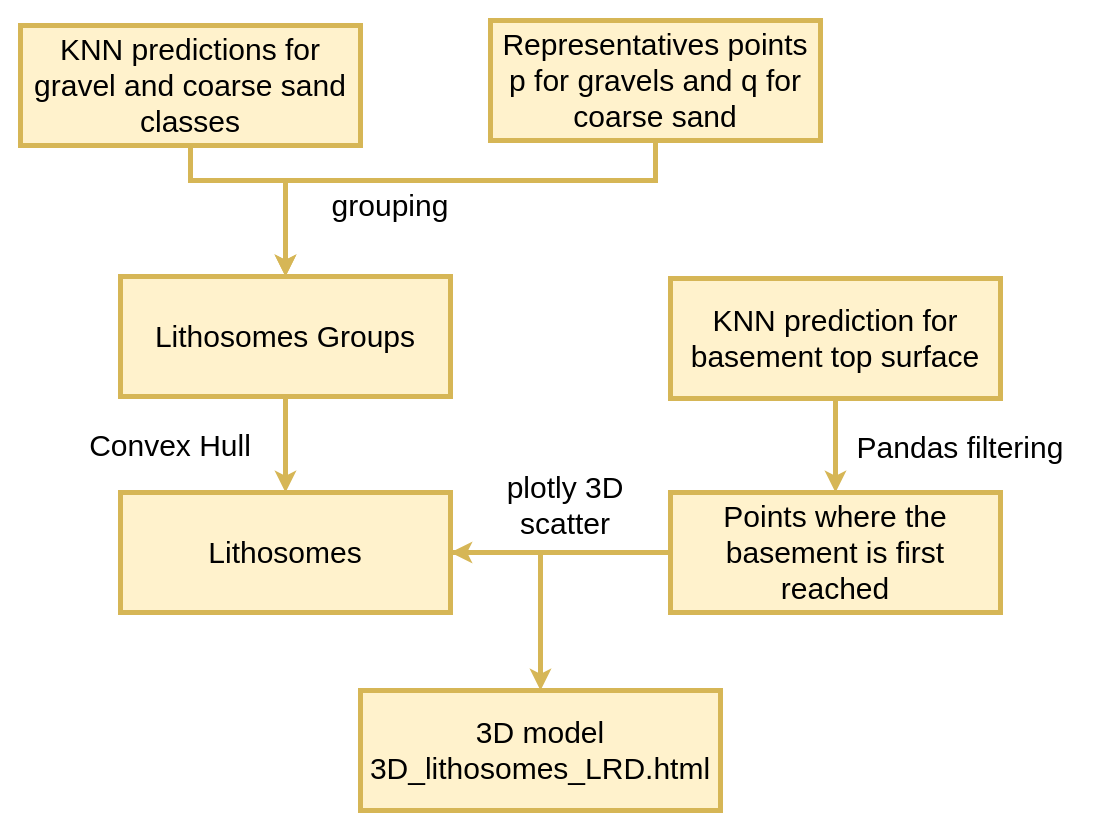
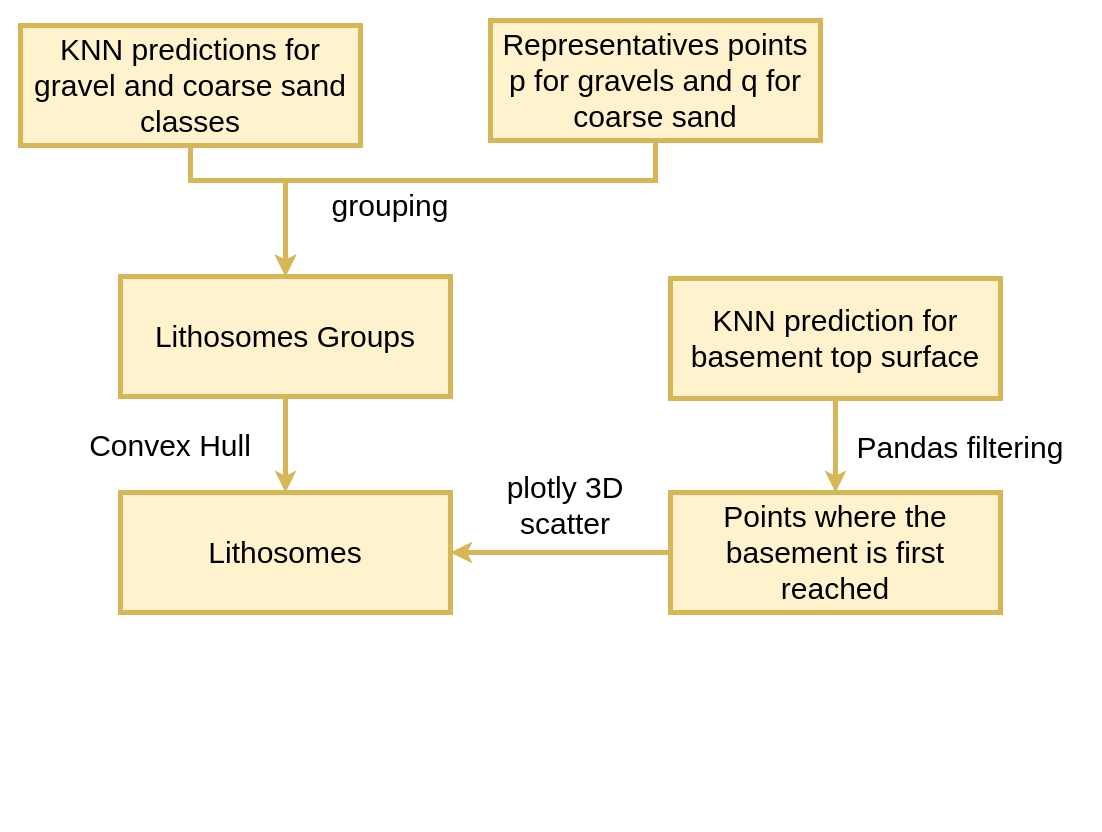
(541, 615) -> none
(541, 751) -> none
